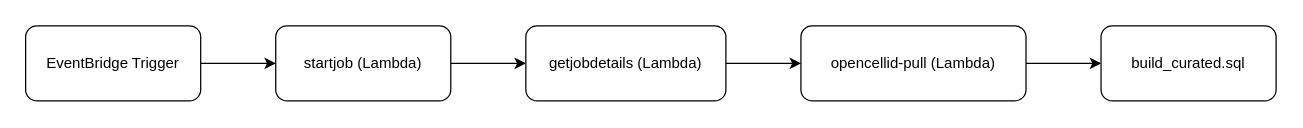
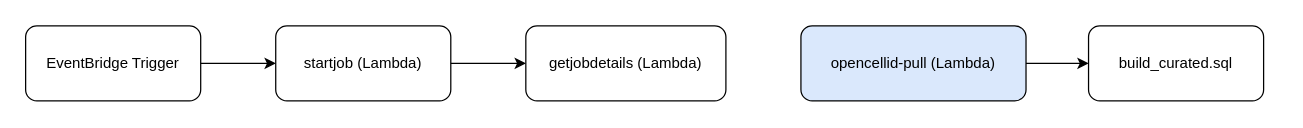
(759, 63) -> none
(913, 63) -> (913, 63)
(1188, 63) -> (1176, 63)
